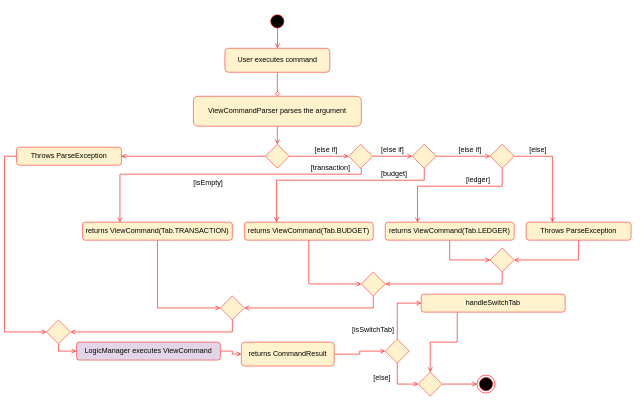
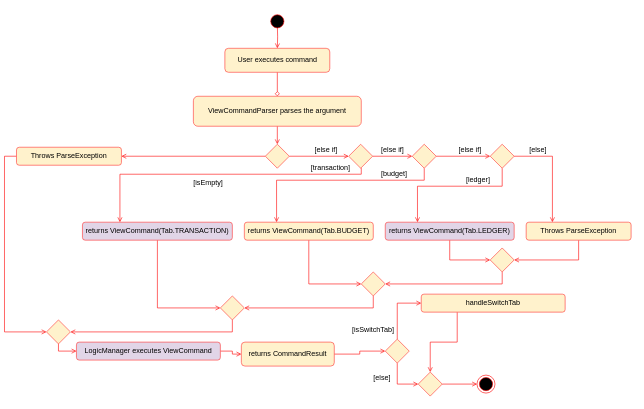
(158, 231) -> (158, 231)
(450, 231) -> (450, 231)
